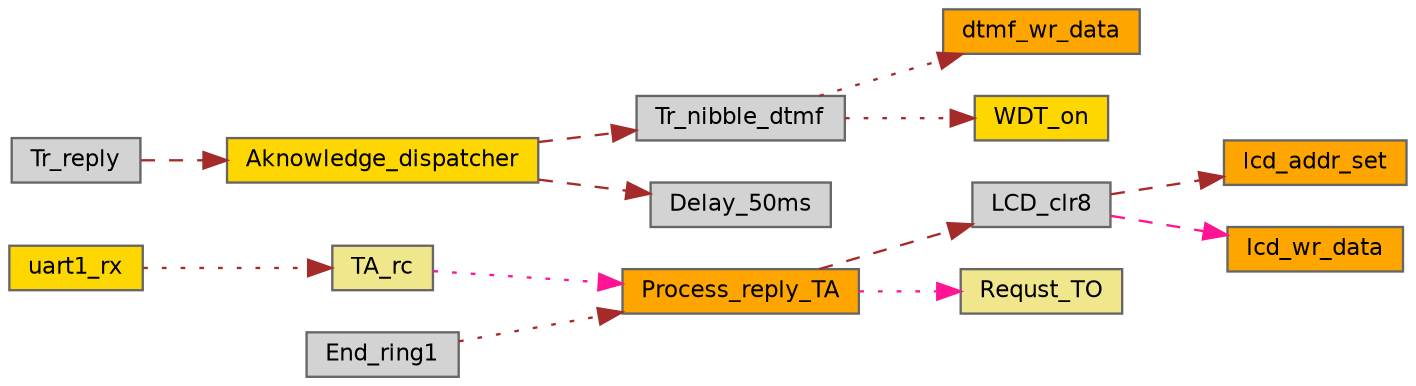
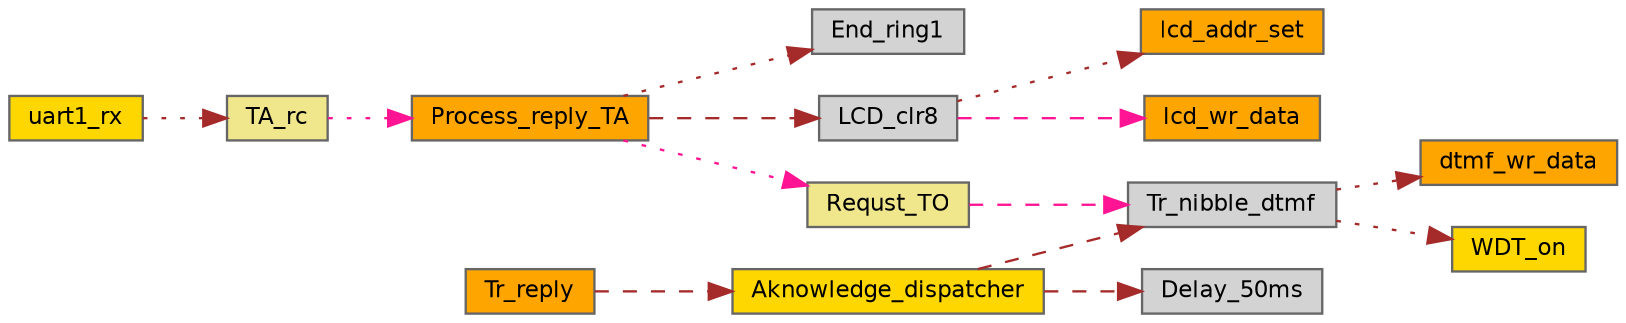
(76, 160) -> (530, 291)
(1155, 187) -> (1038, 80)
none -> (1037, 205)
(529, 329) -> (706, 76)
